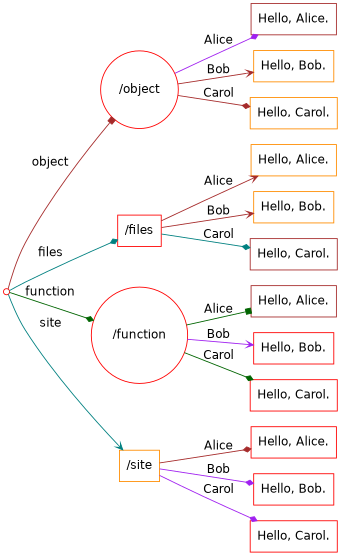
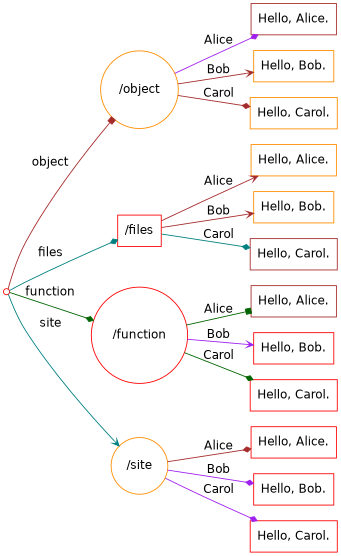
(139, 90) -> (139, 90)
(139, 466) -> (139, 466)
